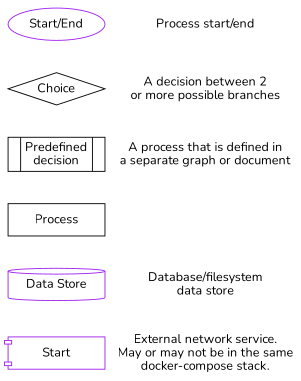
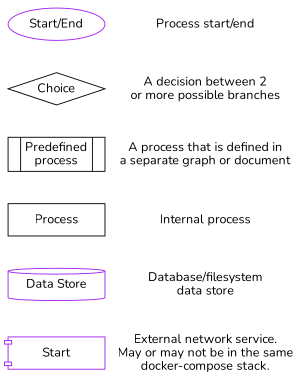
(57, 161) -> (57, 161)
none -> (205, 220)
